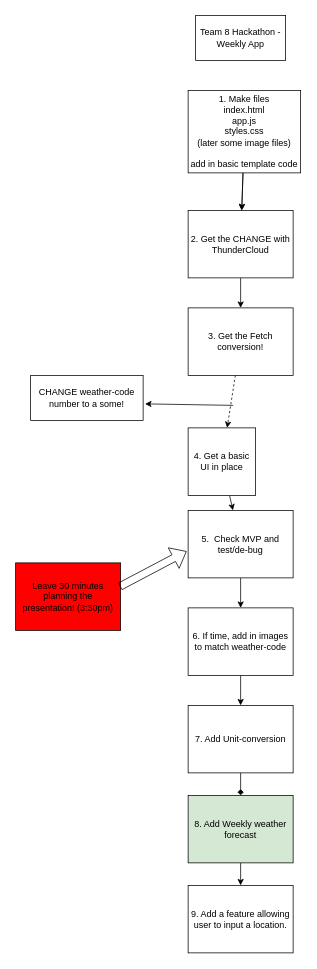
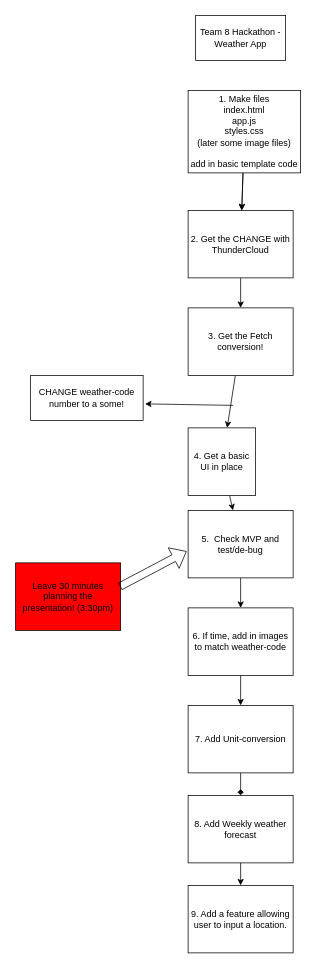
(240, 38) -> (240, 38)
(232, 398) -> (232, 398)
(240, 829) -> (240, 829)
